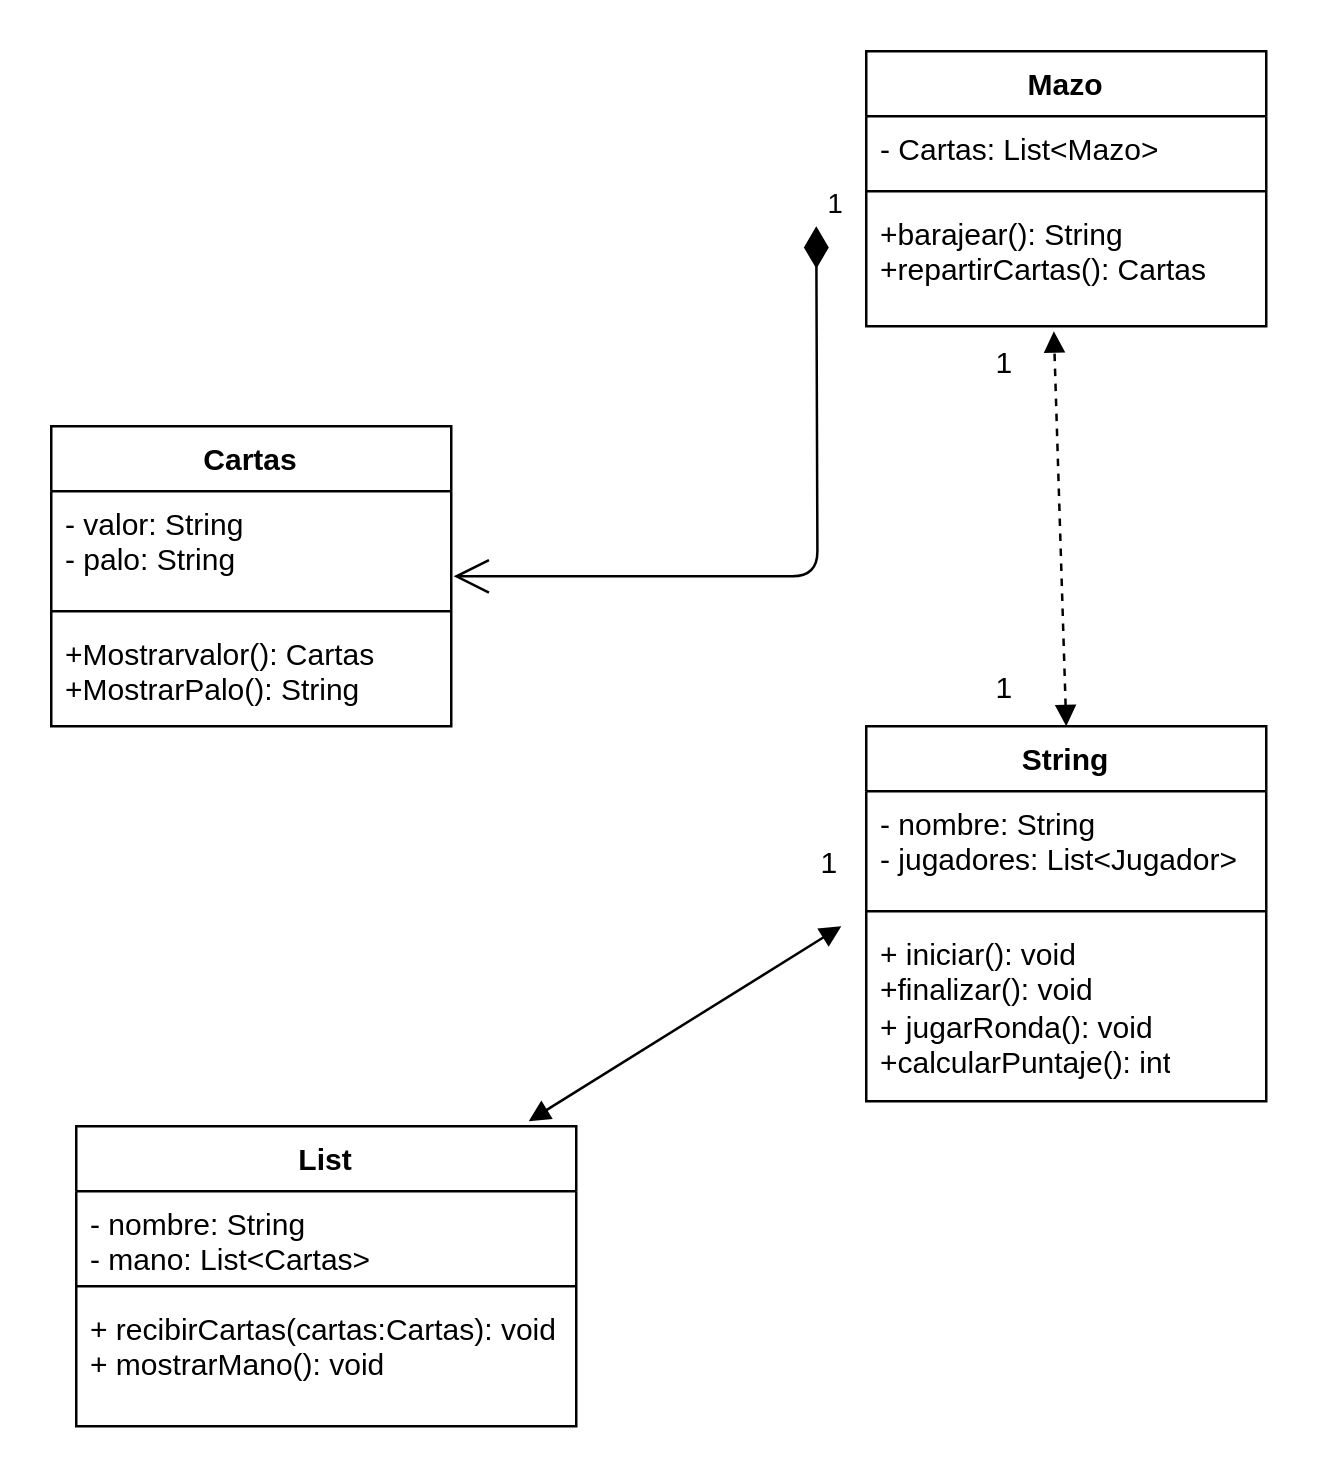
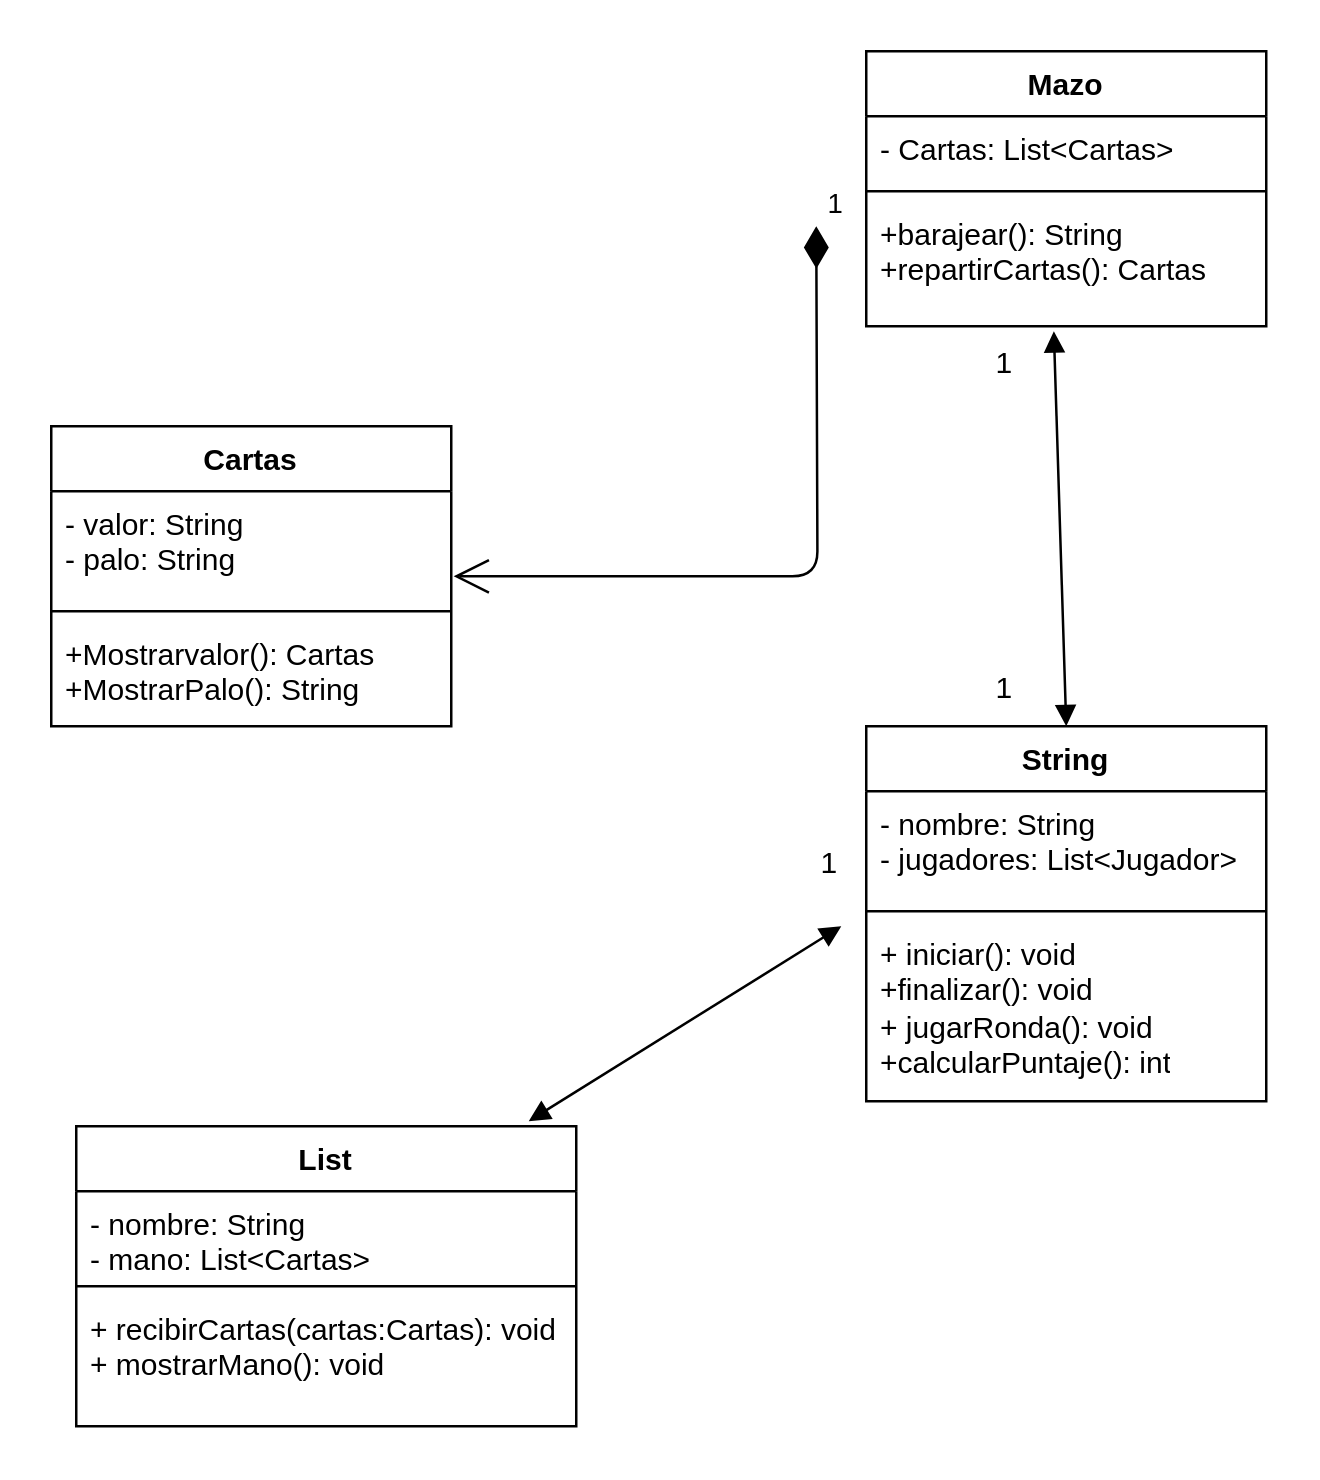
(1034, 152) -> (1050, 152)
(1060, 526) -> (1060, 526)
